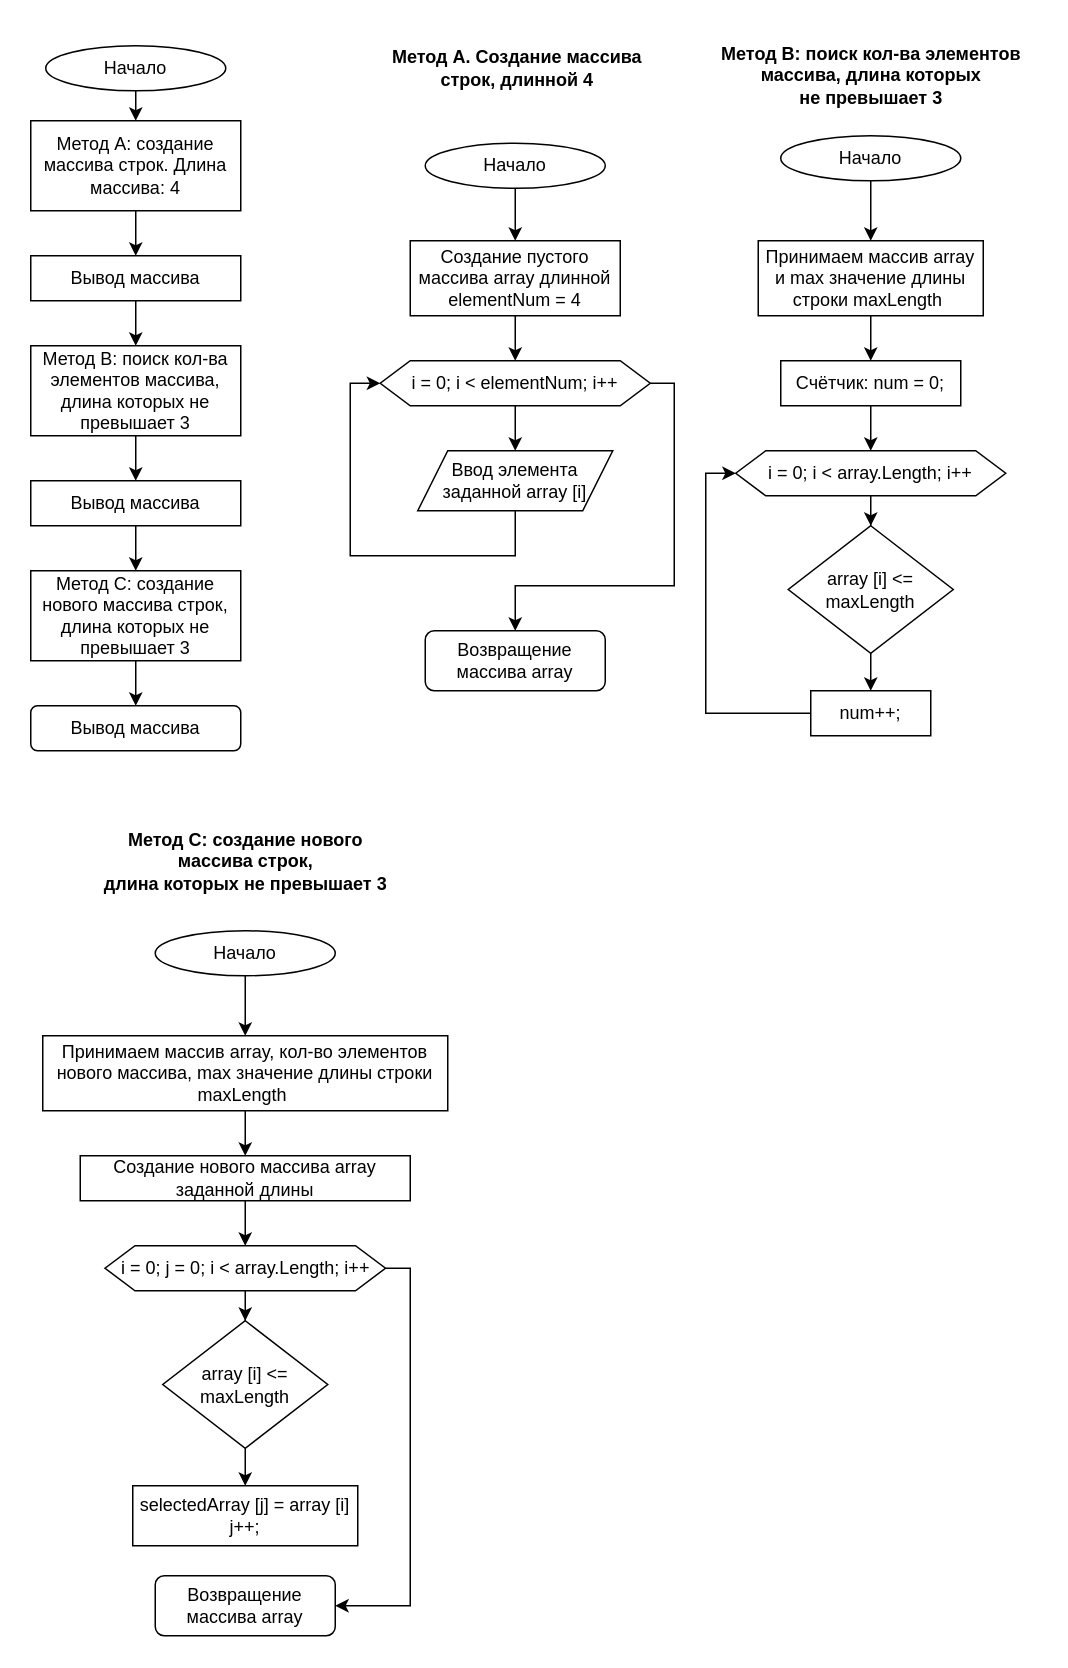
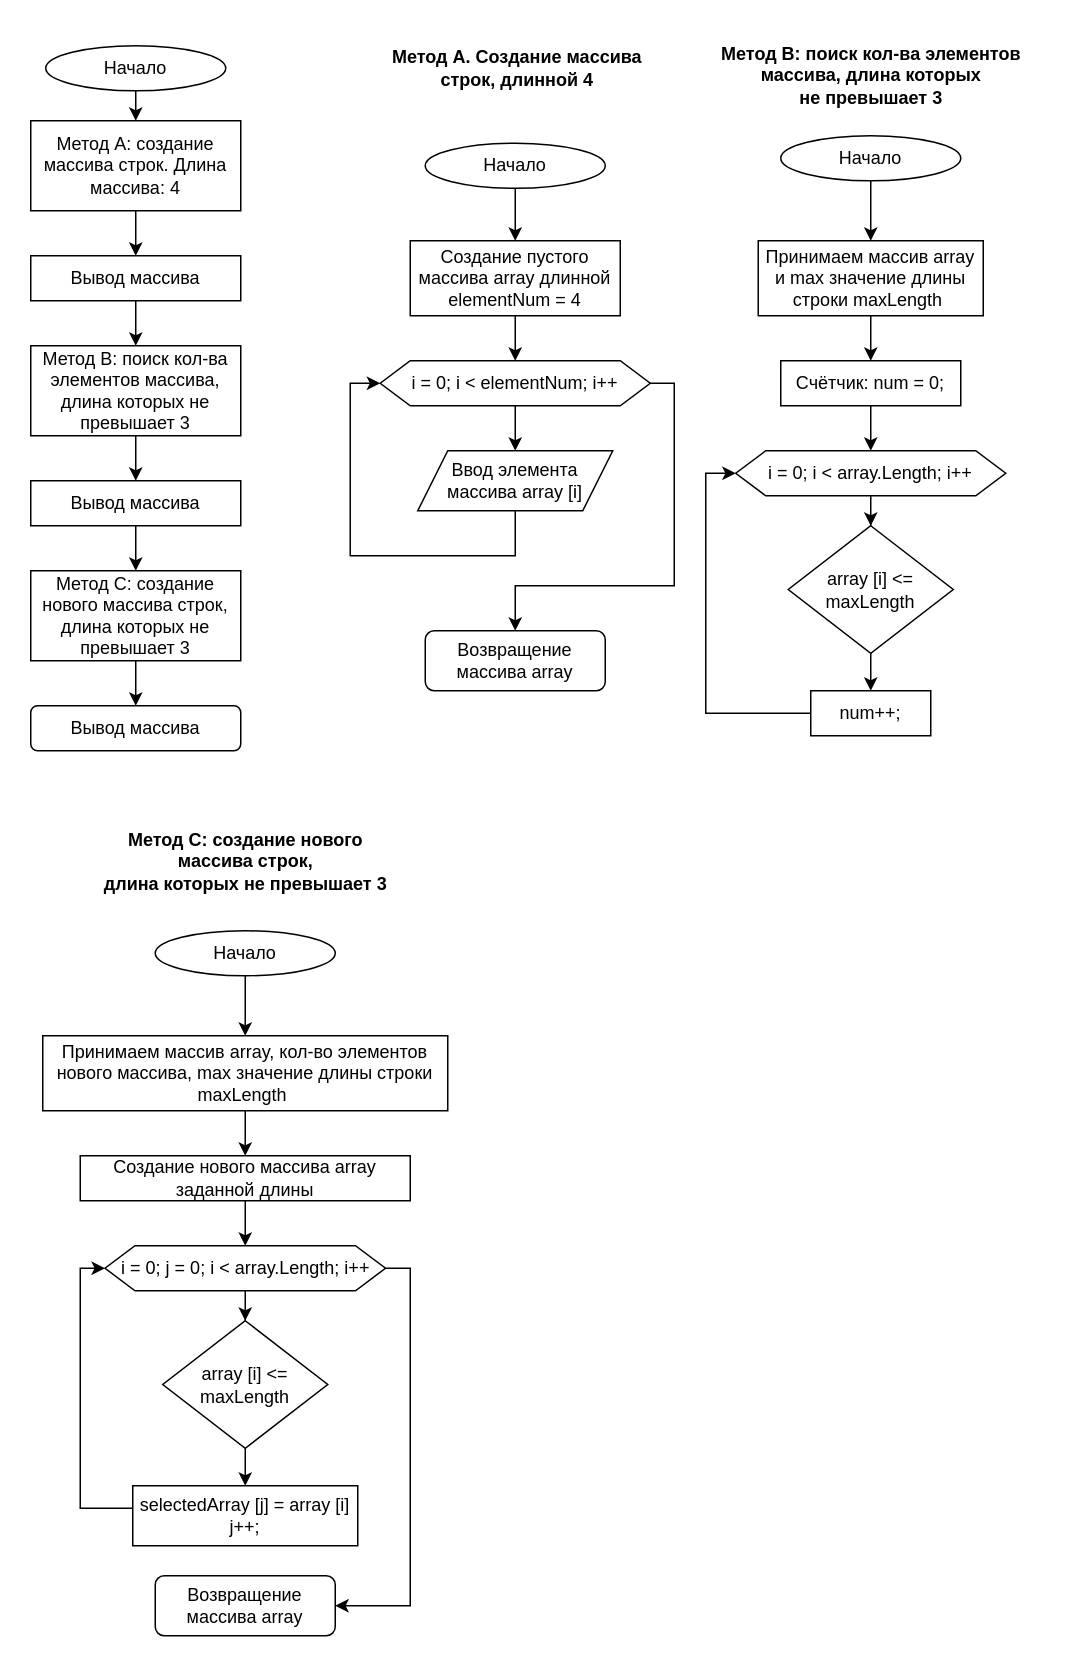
(515, 481) -> (515, 481)
none -> (80, 1407)
